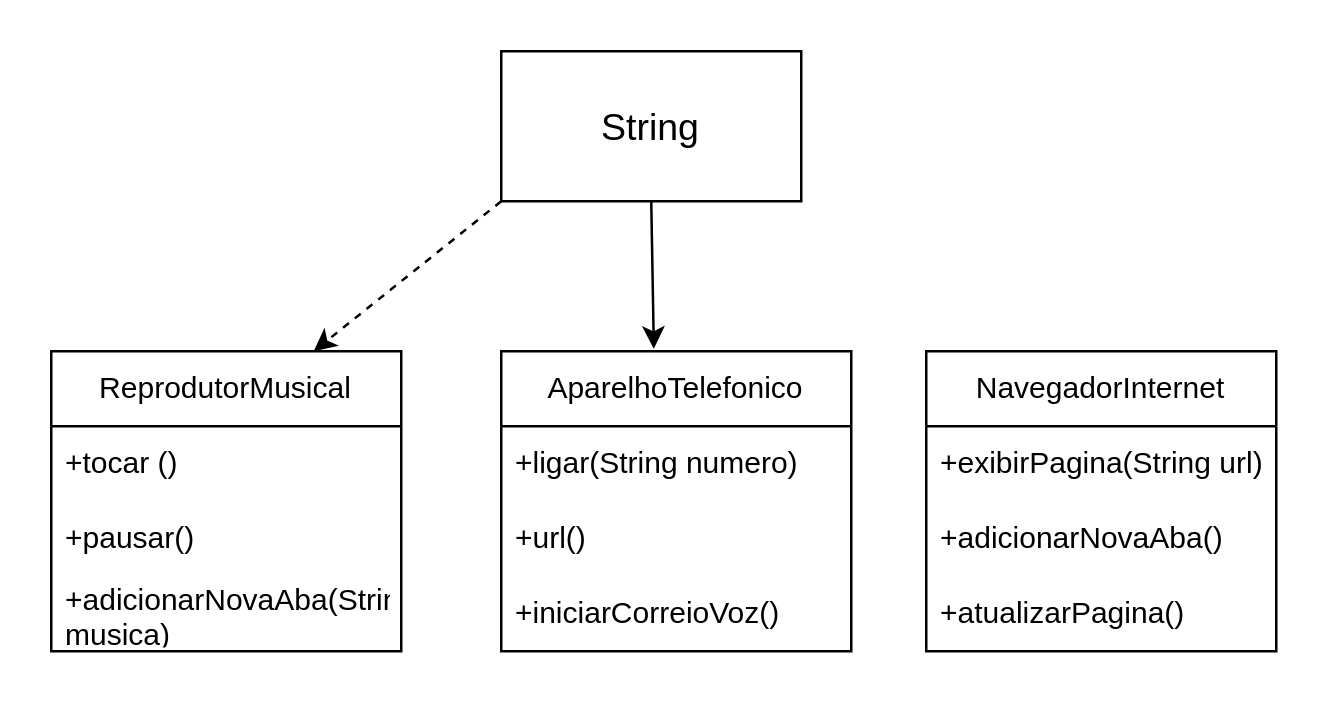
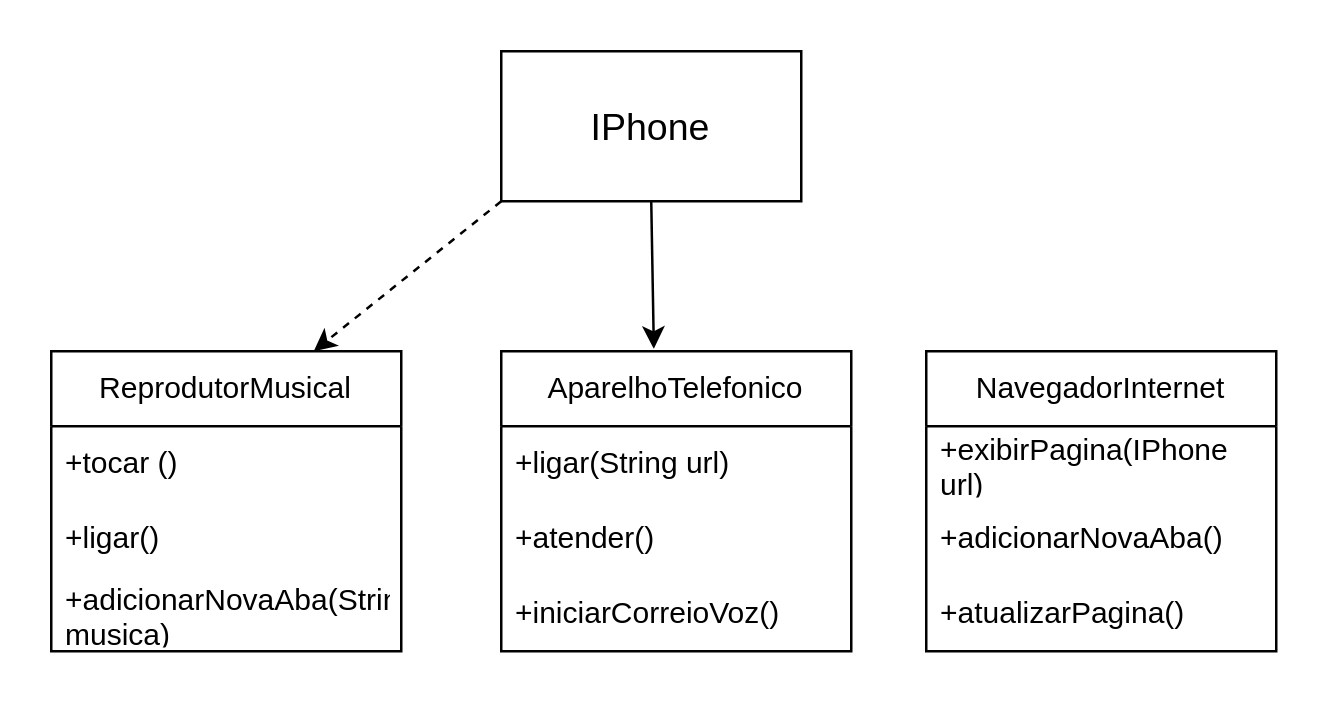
(651, 126) -> (651, 126)
(677, 464) -> (648, 464)
(1104, 464) -> (1104, 464)
(142, 539) -> (126, 539)
(563, 539) -> (600, 539)
